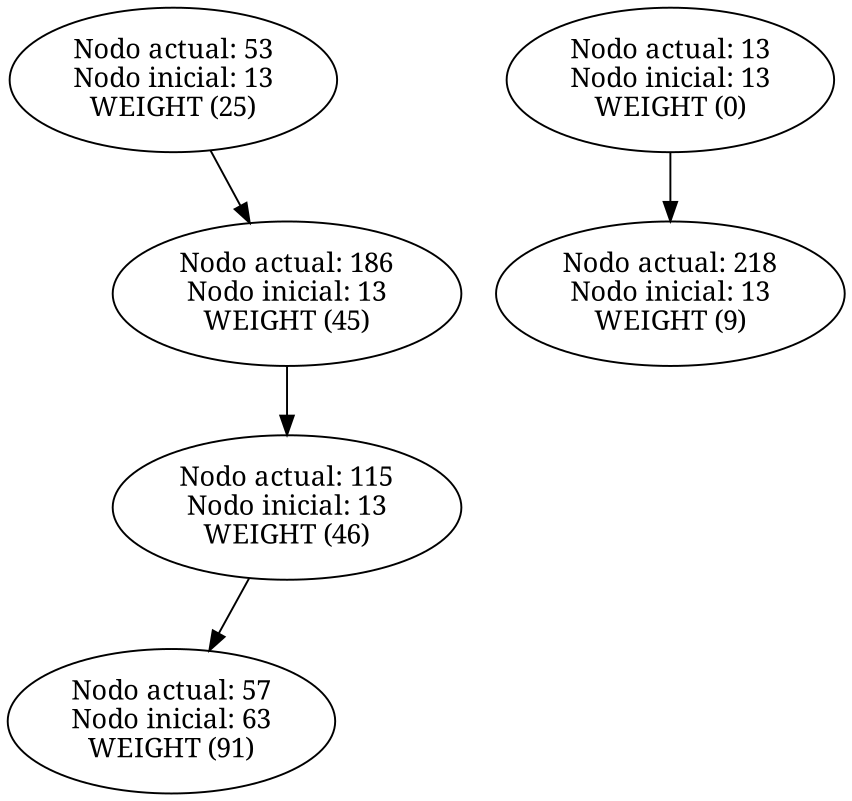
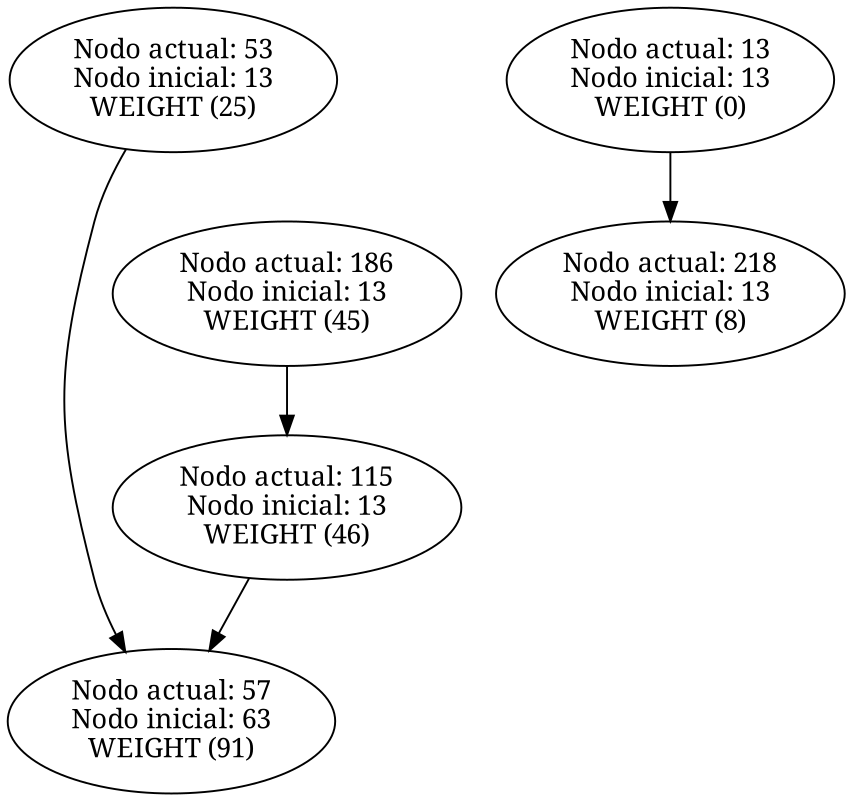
(225, 178) -> (65, 391)
(670, 294) -> (670, 294)
